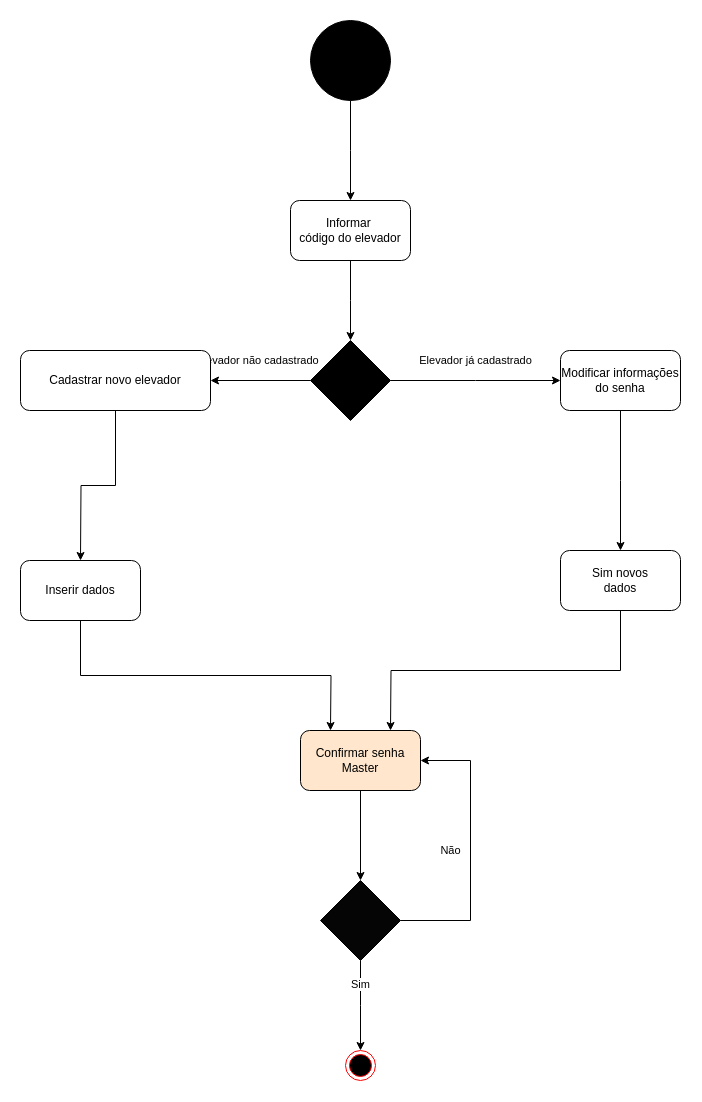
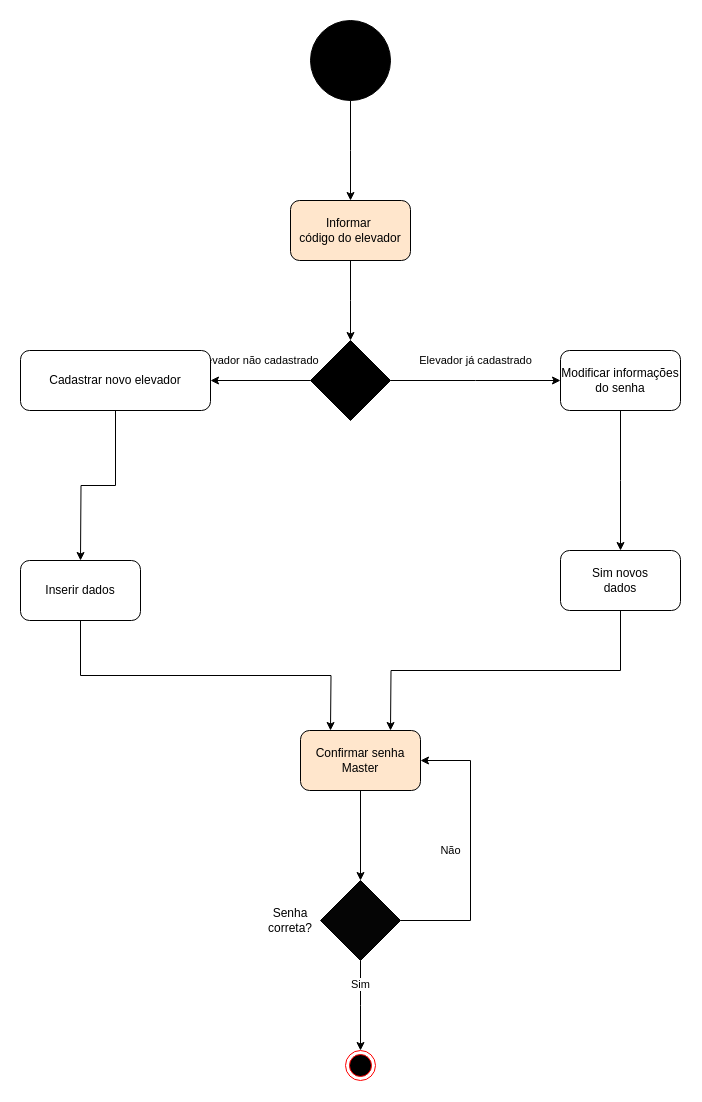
(351, 231) -> (351, 231)
none -> (291, 921)
